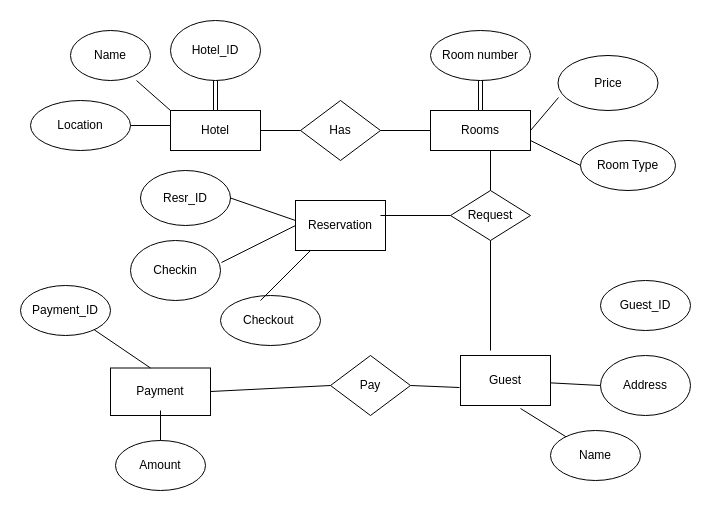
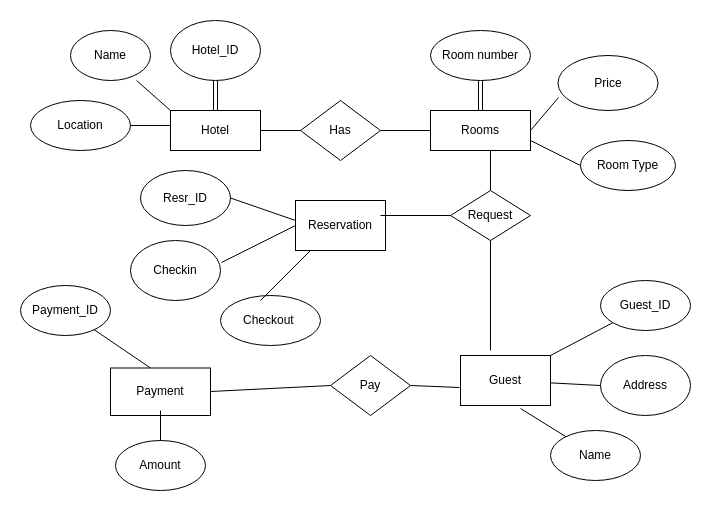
none -> (582, 339)
